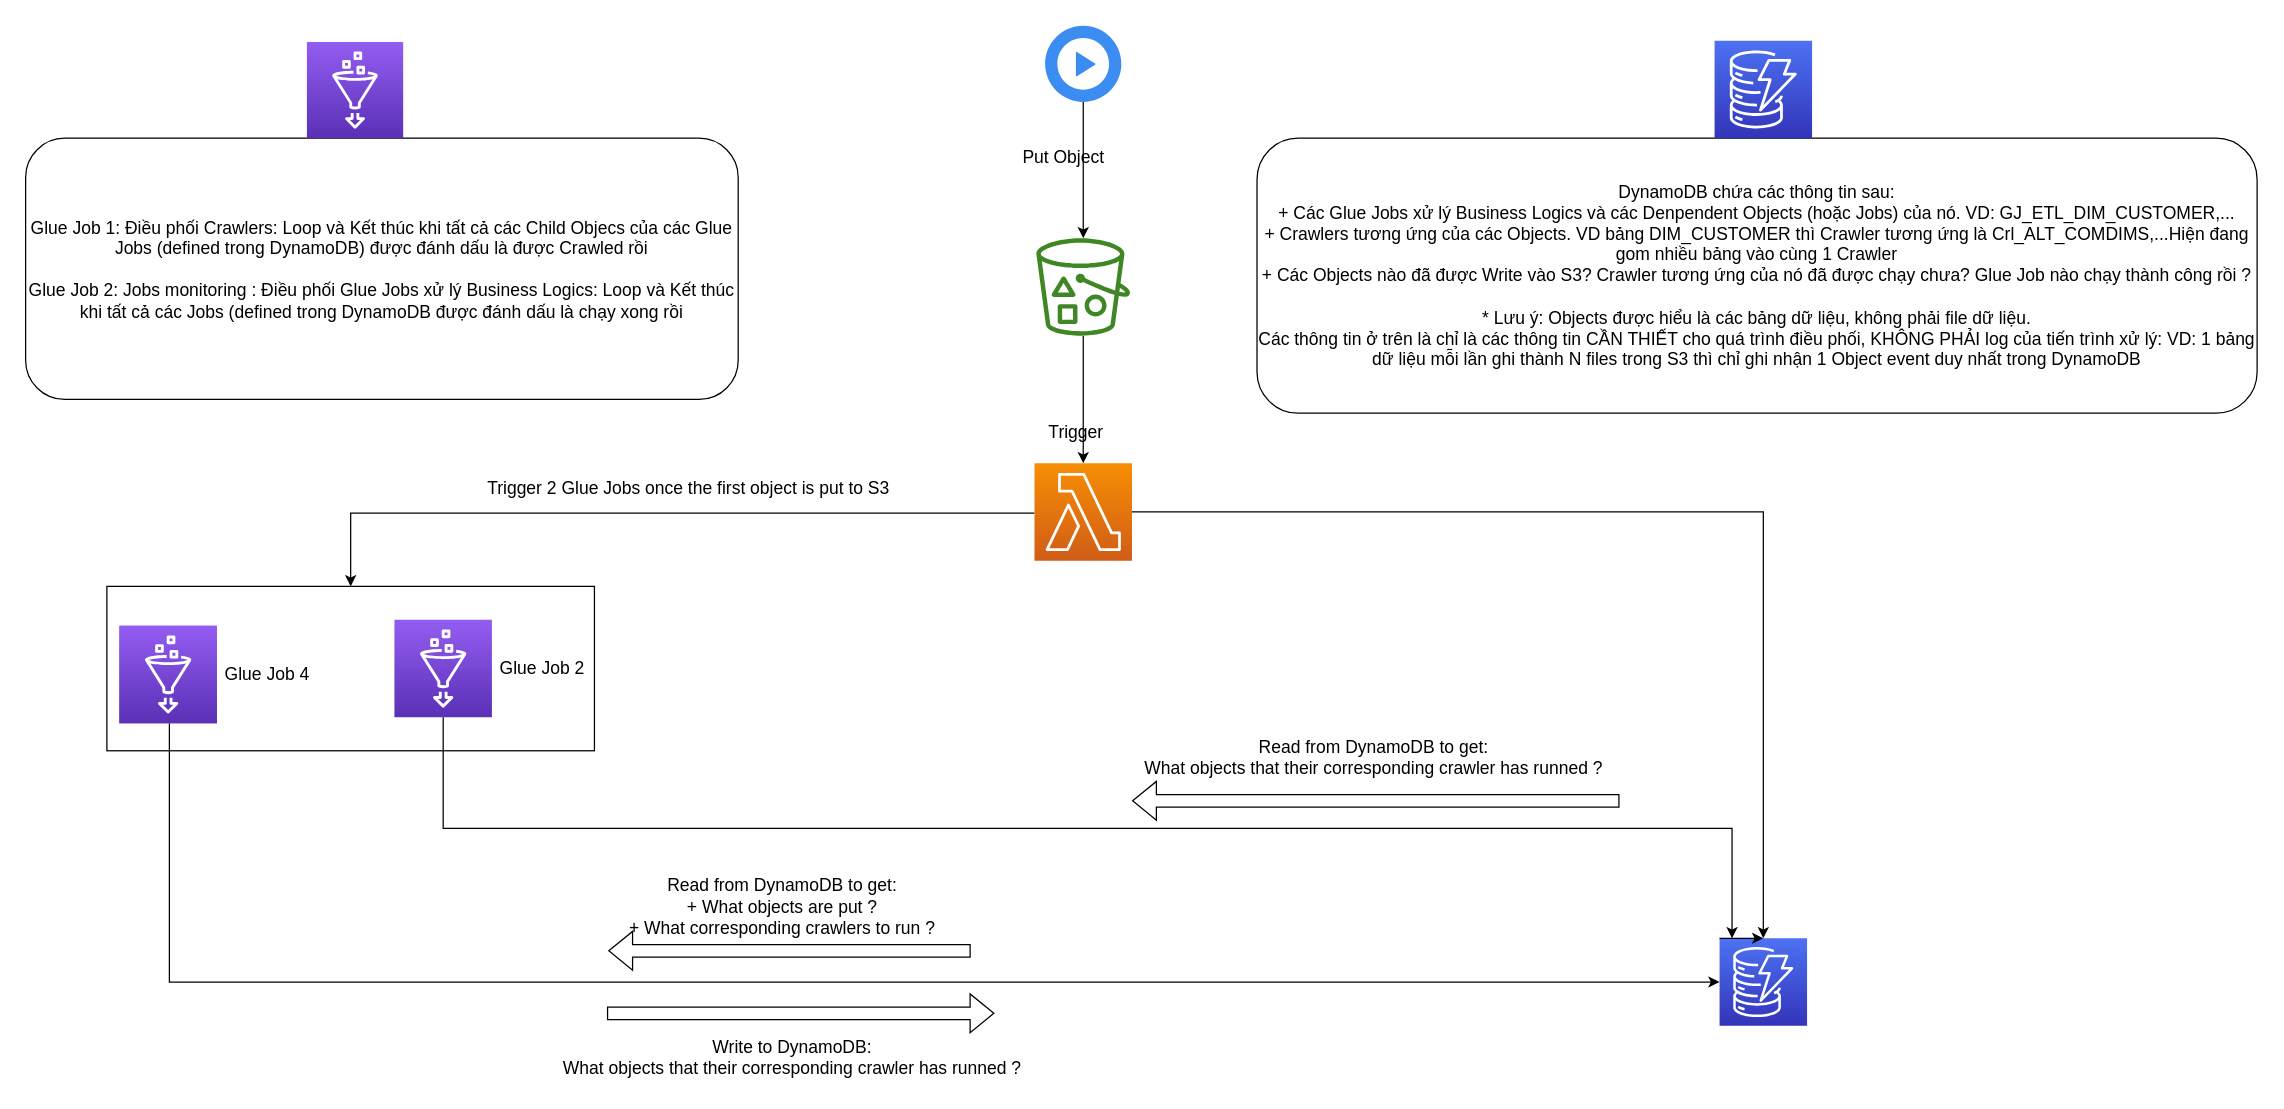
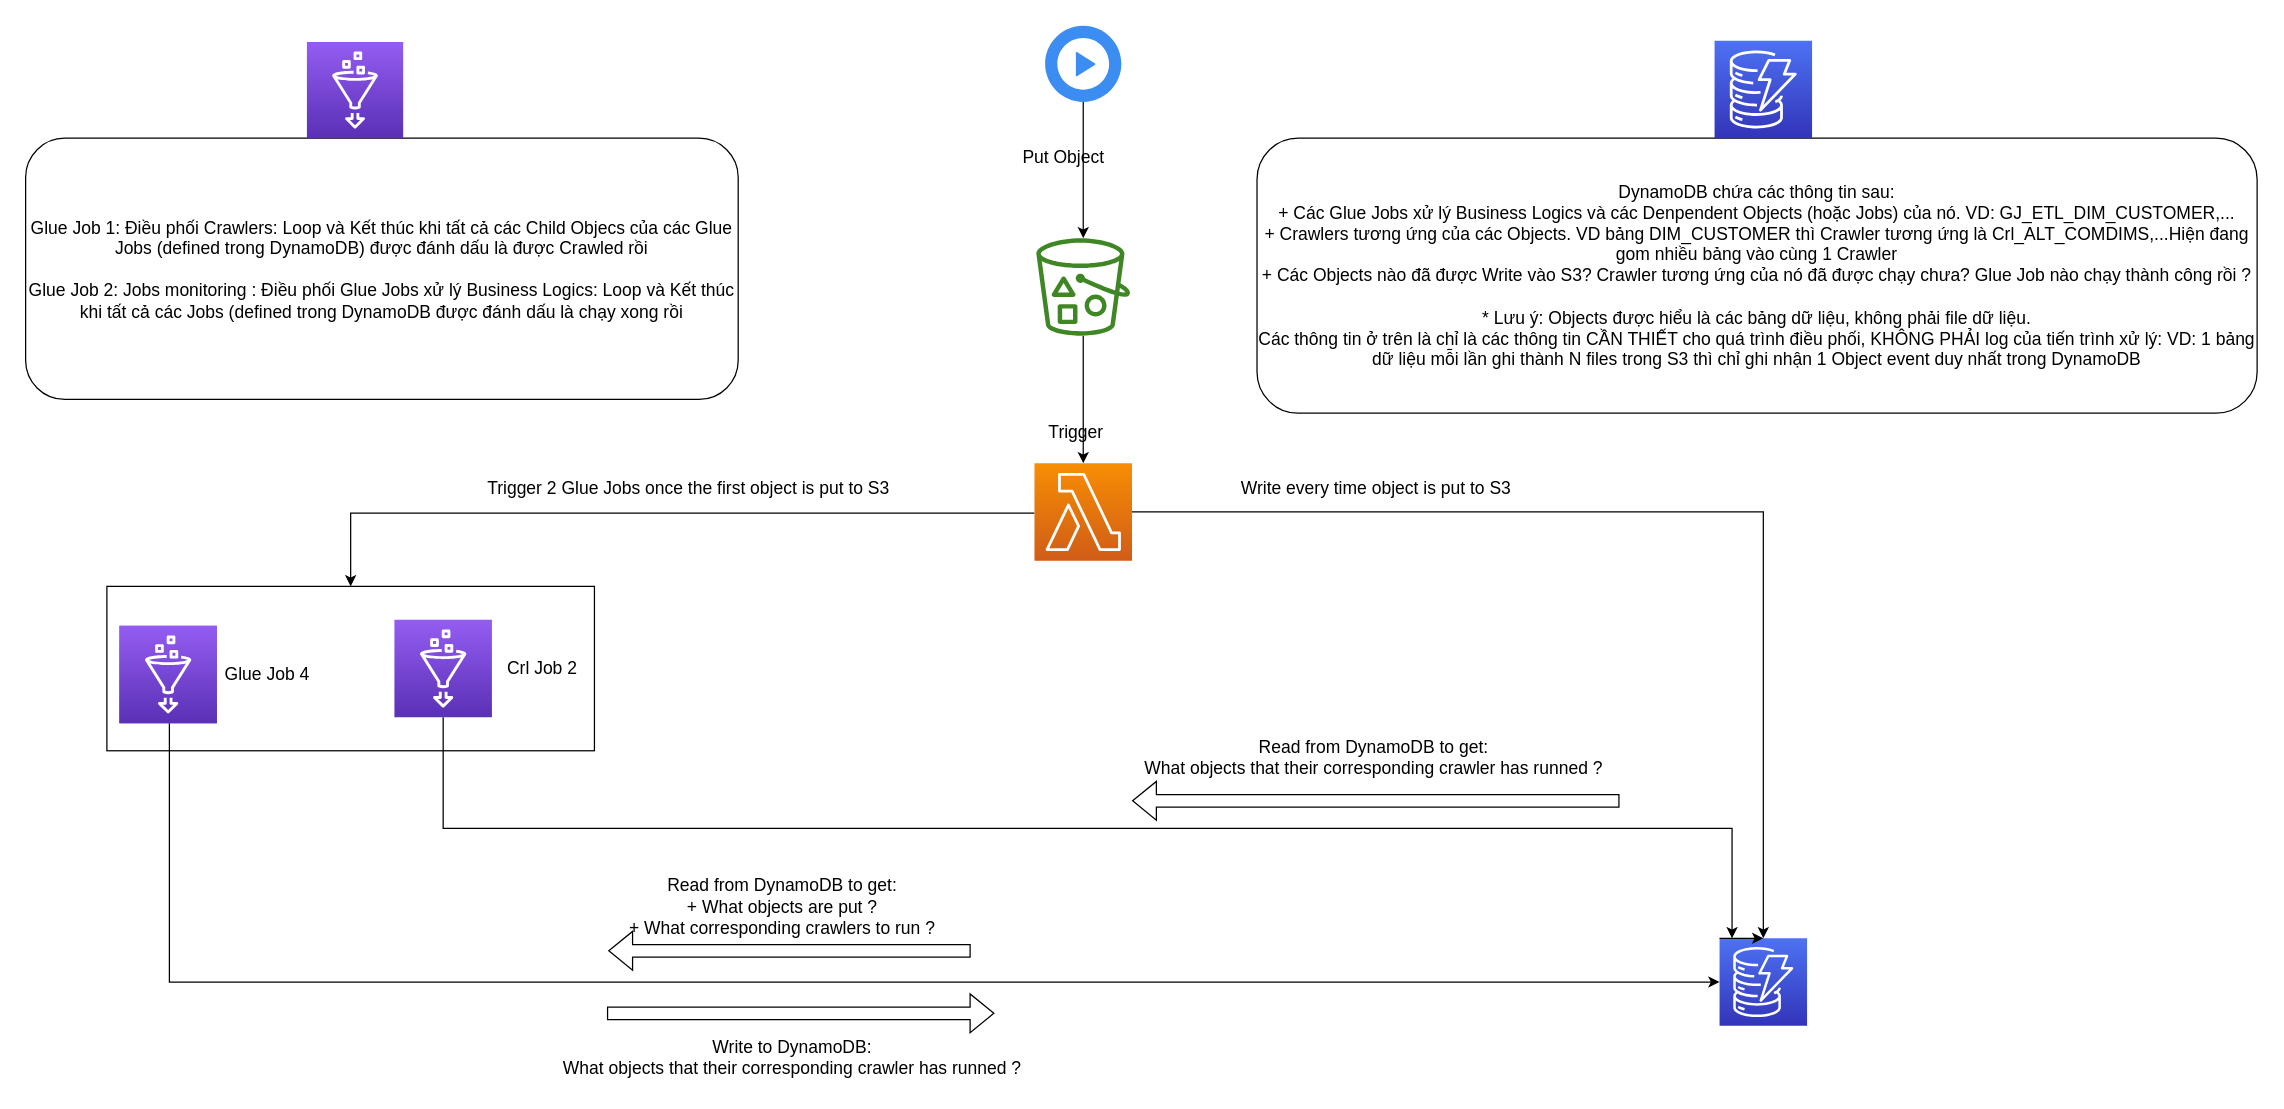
none -> (1376, 488)
(543, 668) -> (543, 668)
